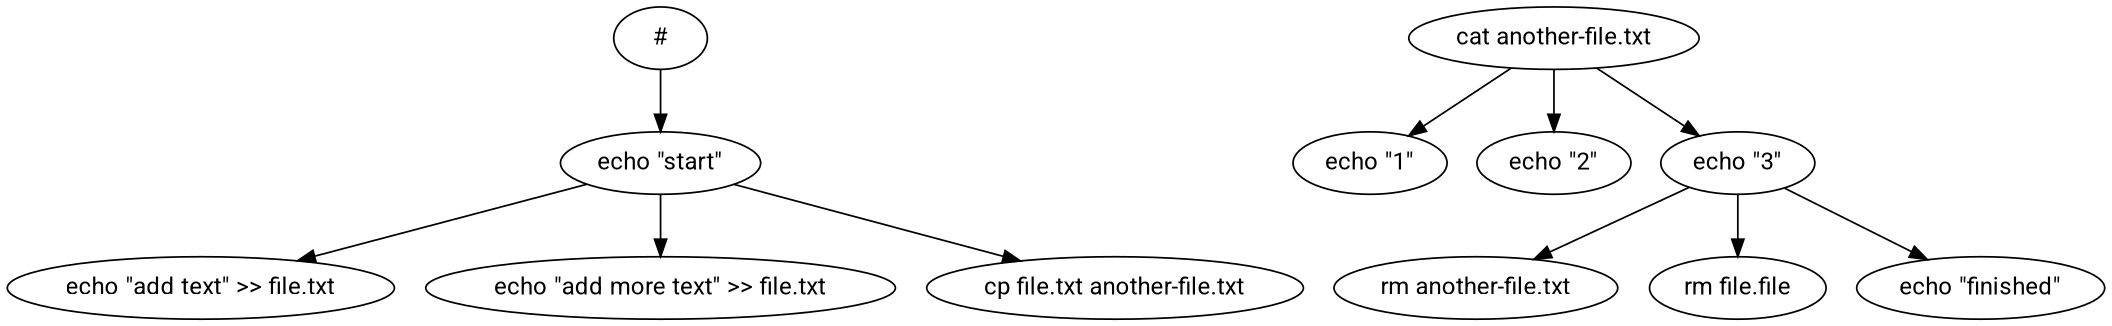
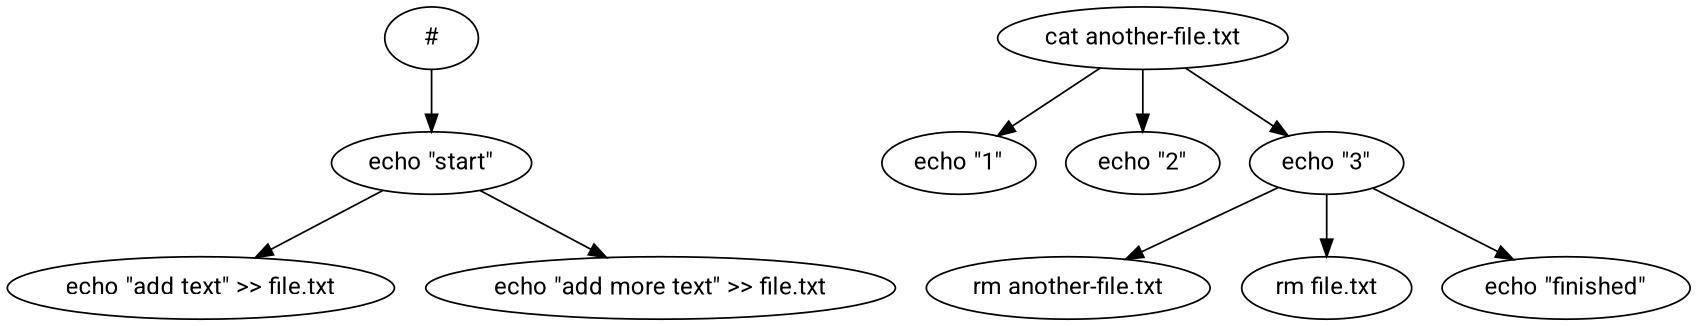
(1115, 288) -> none
(1738, 288) -> (1327, 288)
